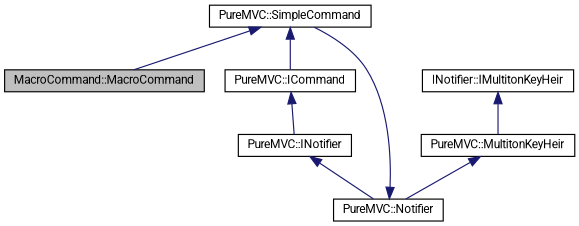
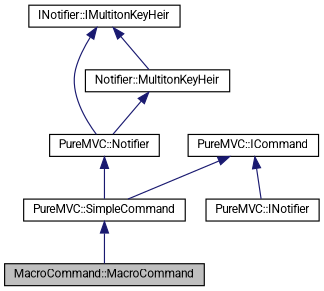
(290, 55) -> (173, 180)
(498, 145) -> (158, 81)
(347, 181) -> (75, 87)
